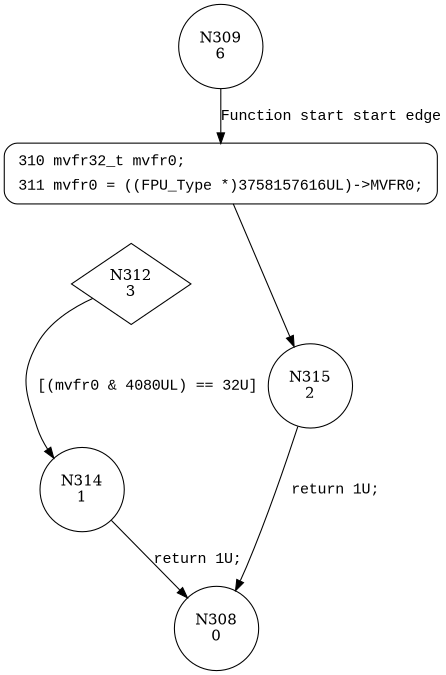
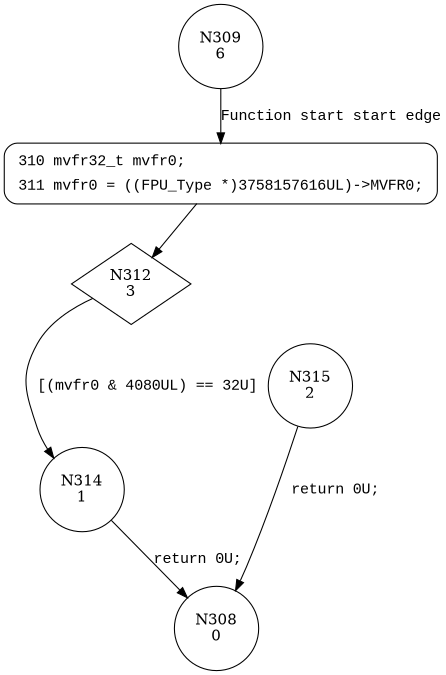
(262, 270) -> (178, 226)
(335, 490) -> (335, 490)
(198, 559) -> (198, 559)
